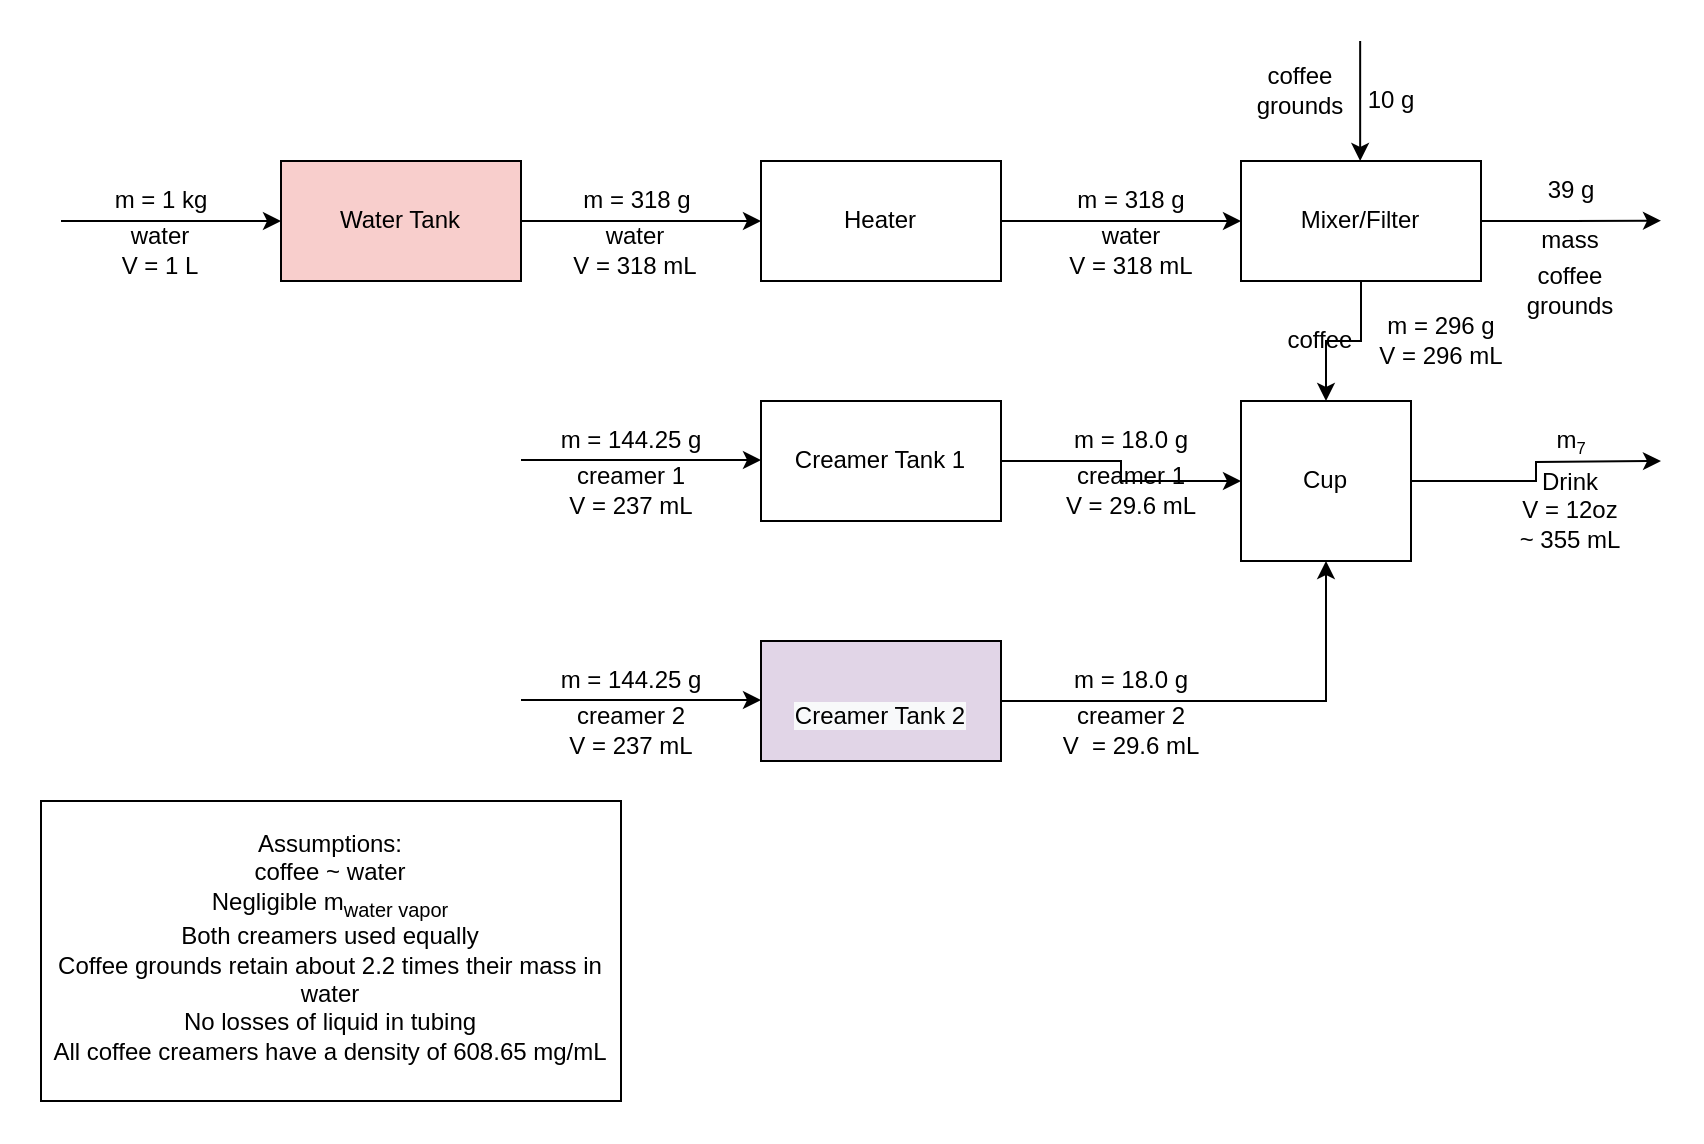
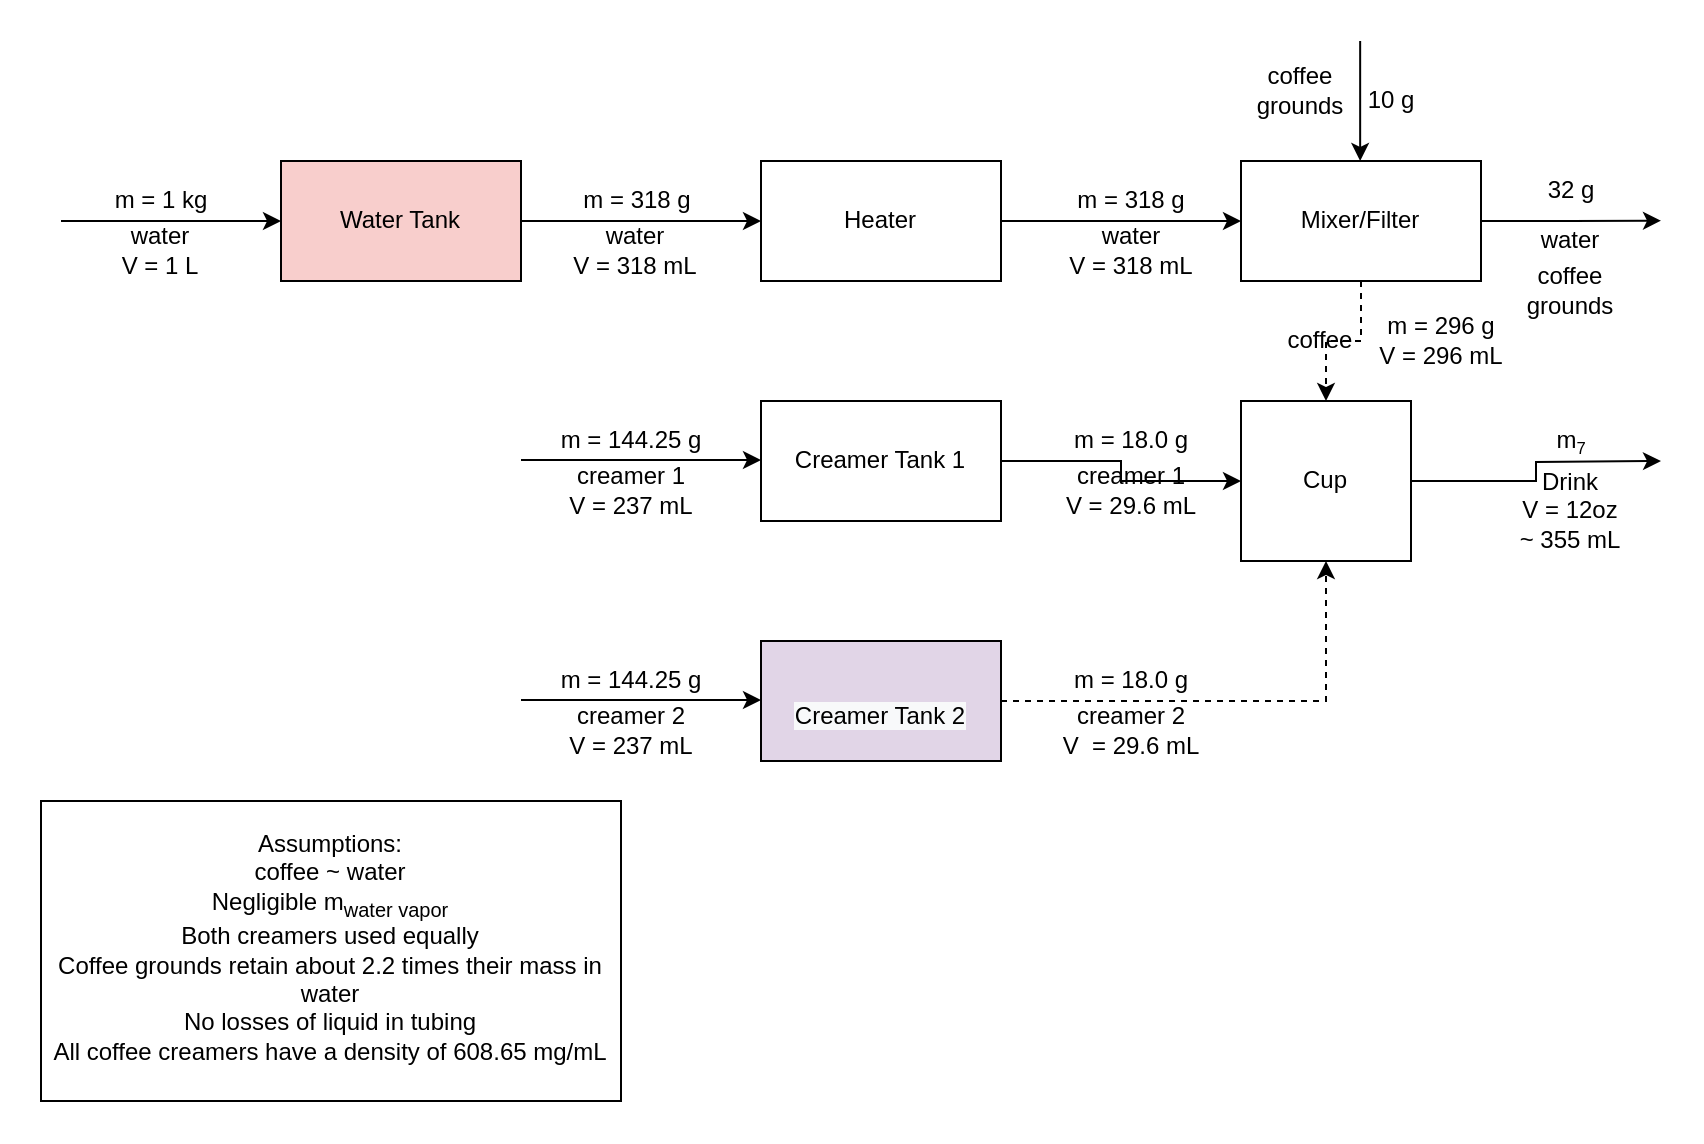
(1572, 191) -> (1572, 191)
(1571, 241) -> (1571, 241)
(1361, 318) -> (1361, 318)
(1229, 701) -> (1229, 701)
